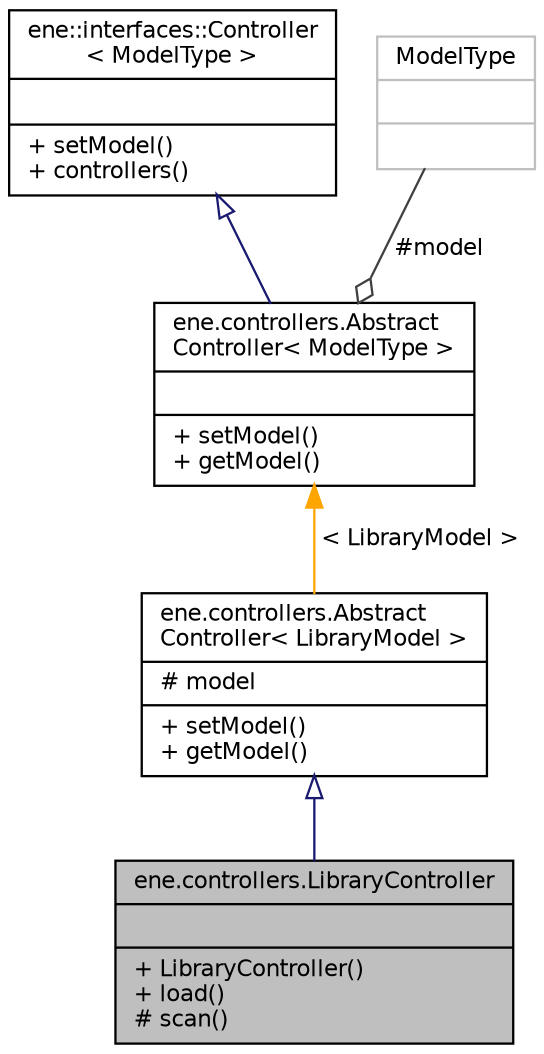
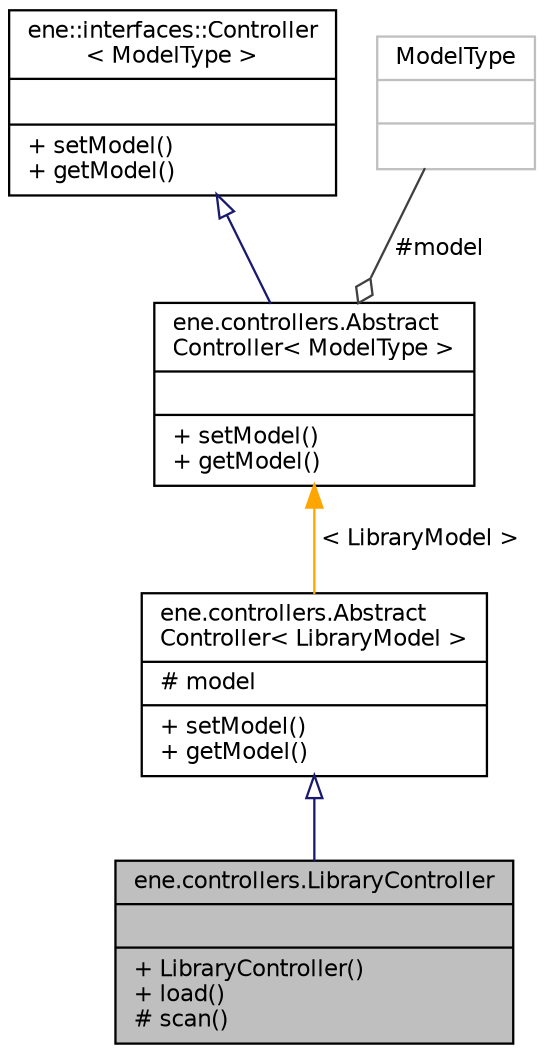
(109, 171) -> (102, 171)
